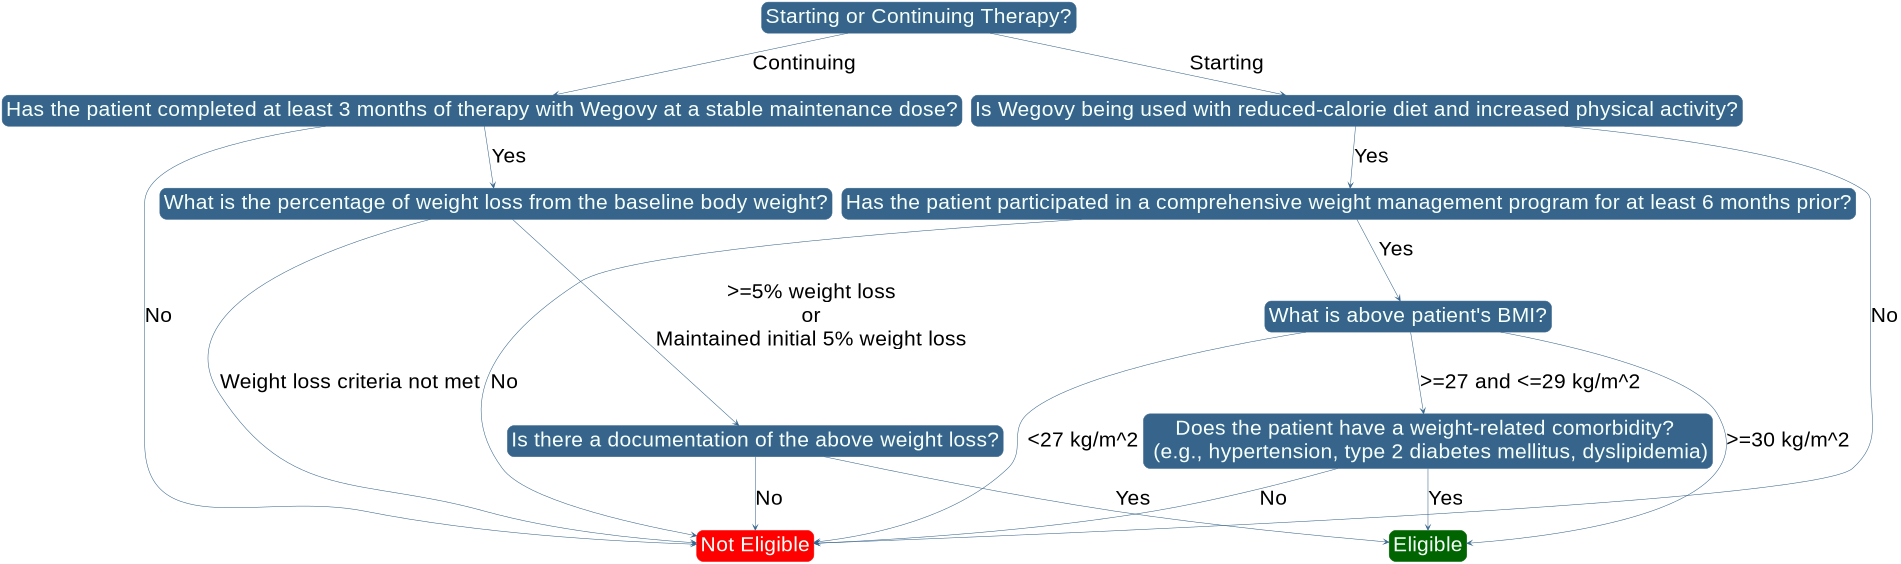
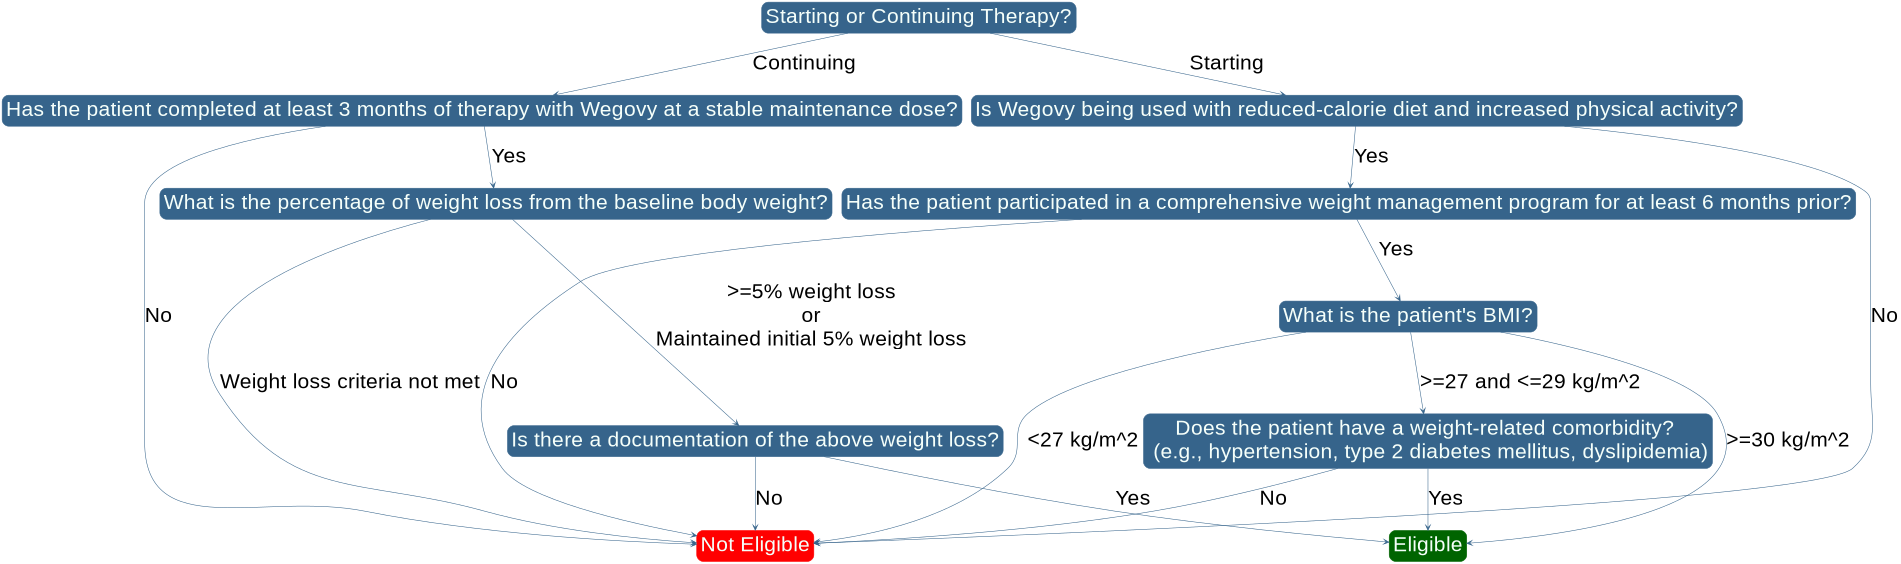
(1408, 317) -> (1408, 317)
